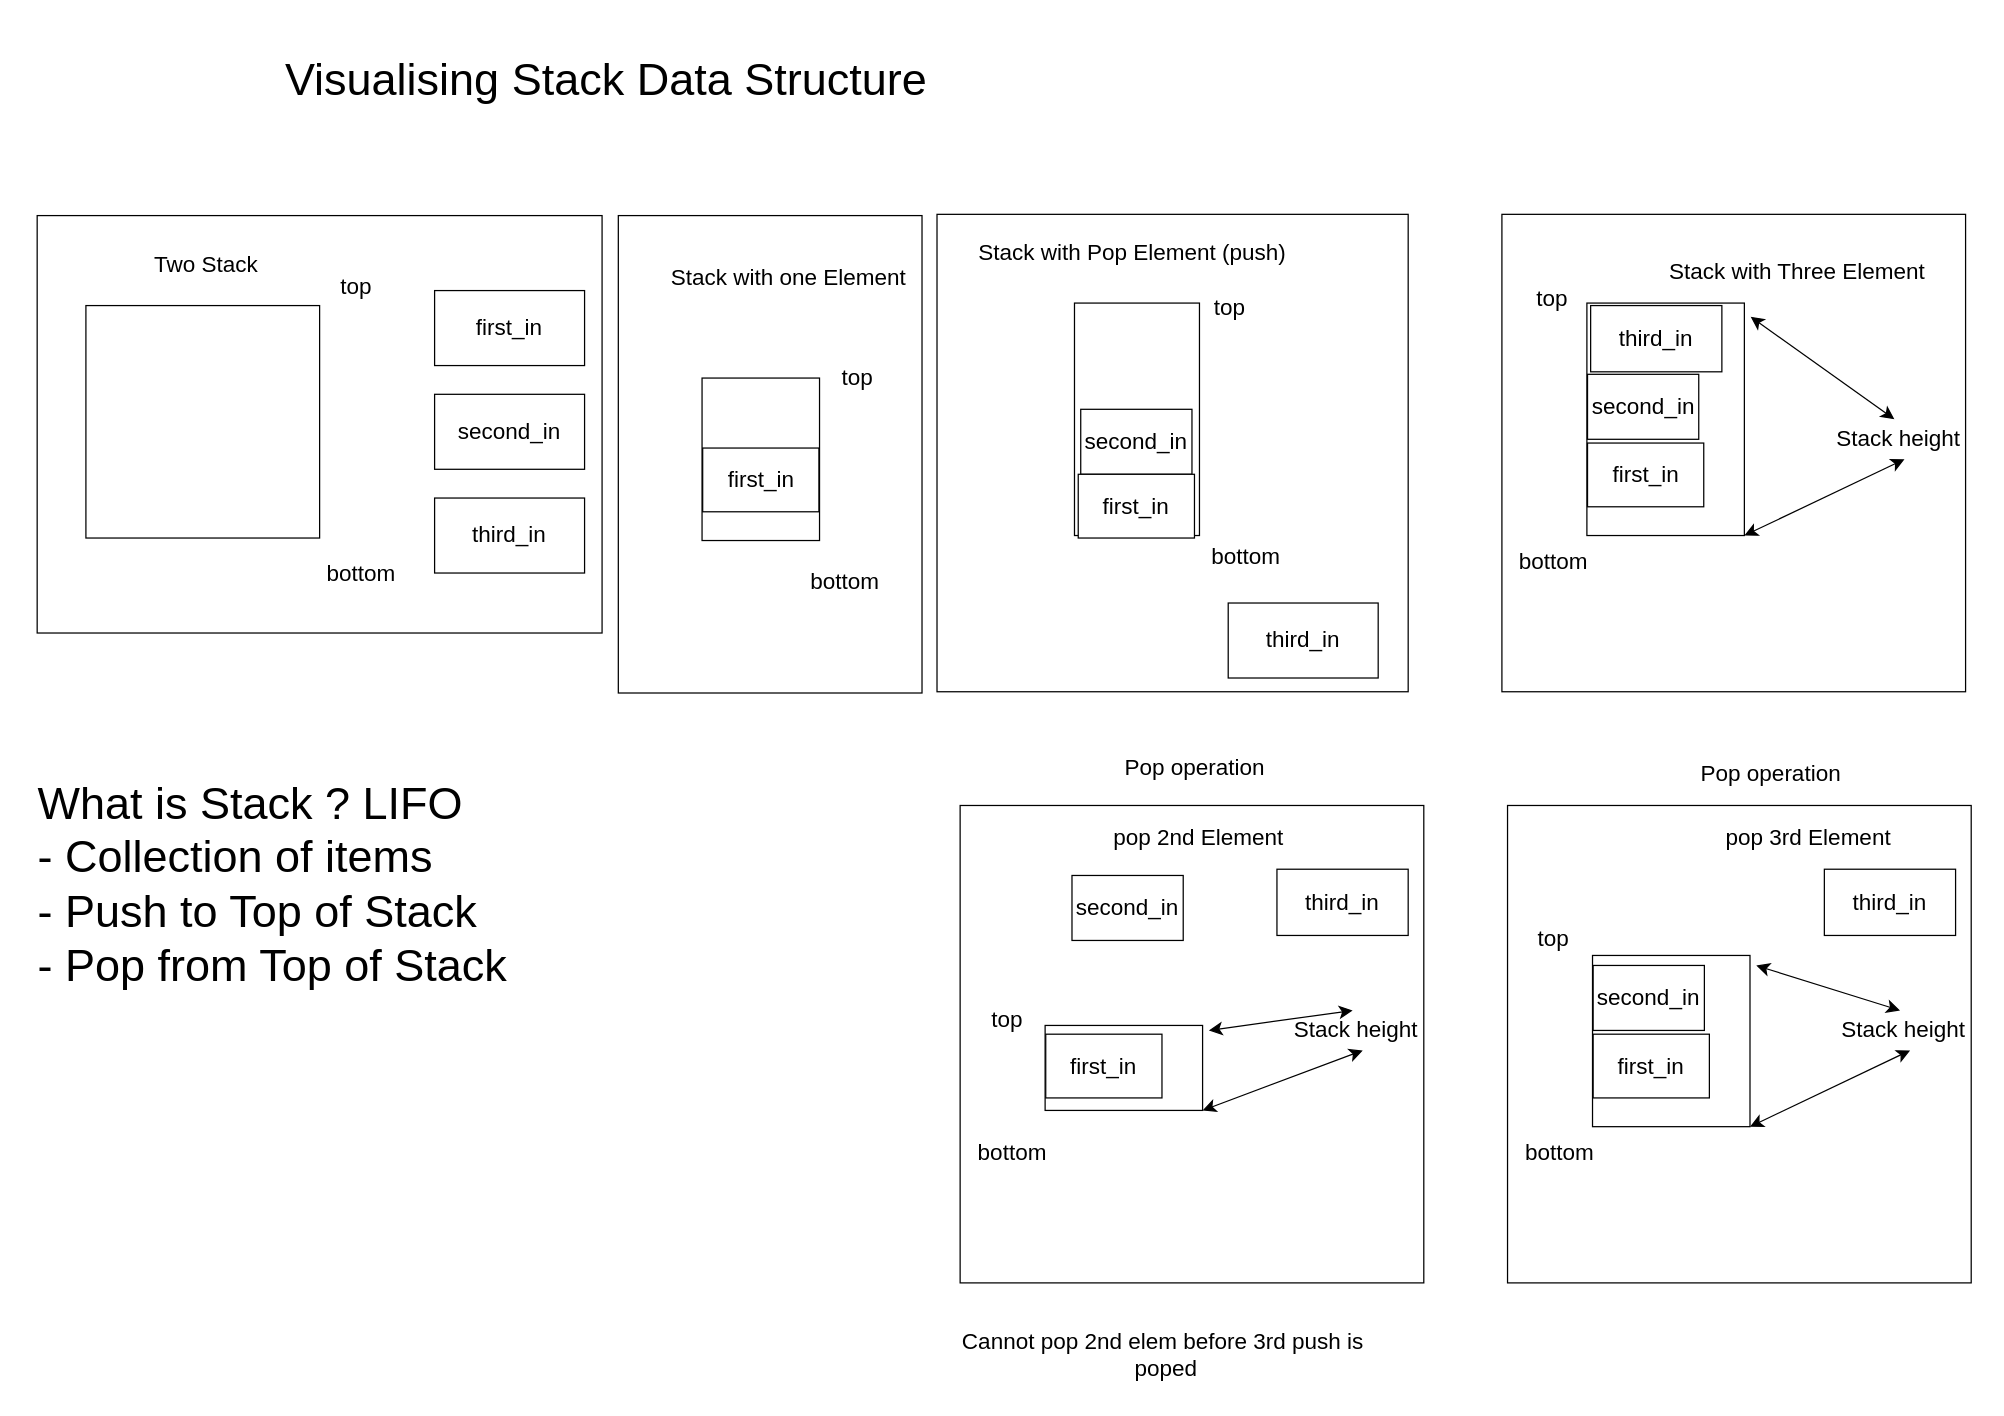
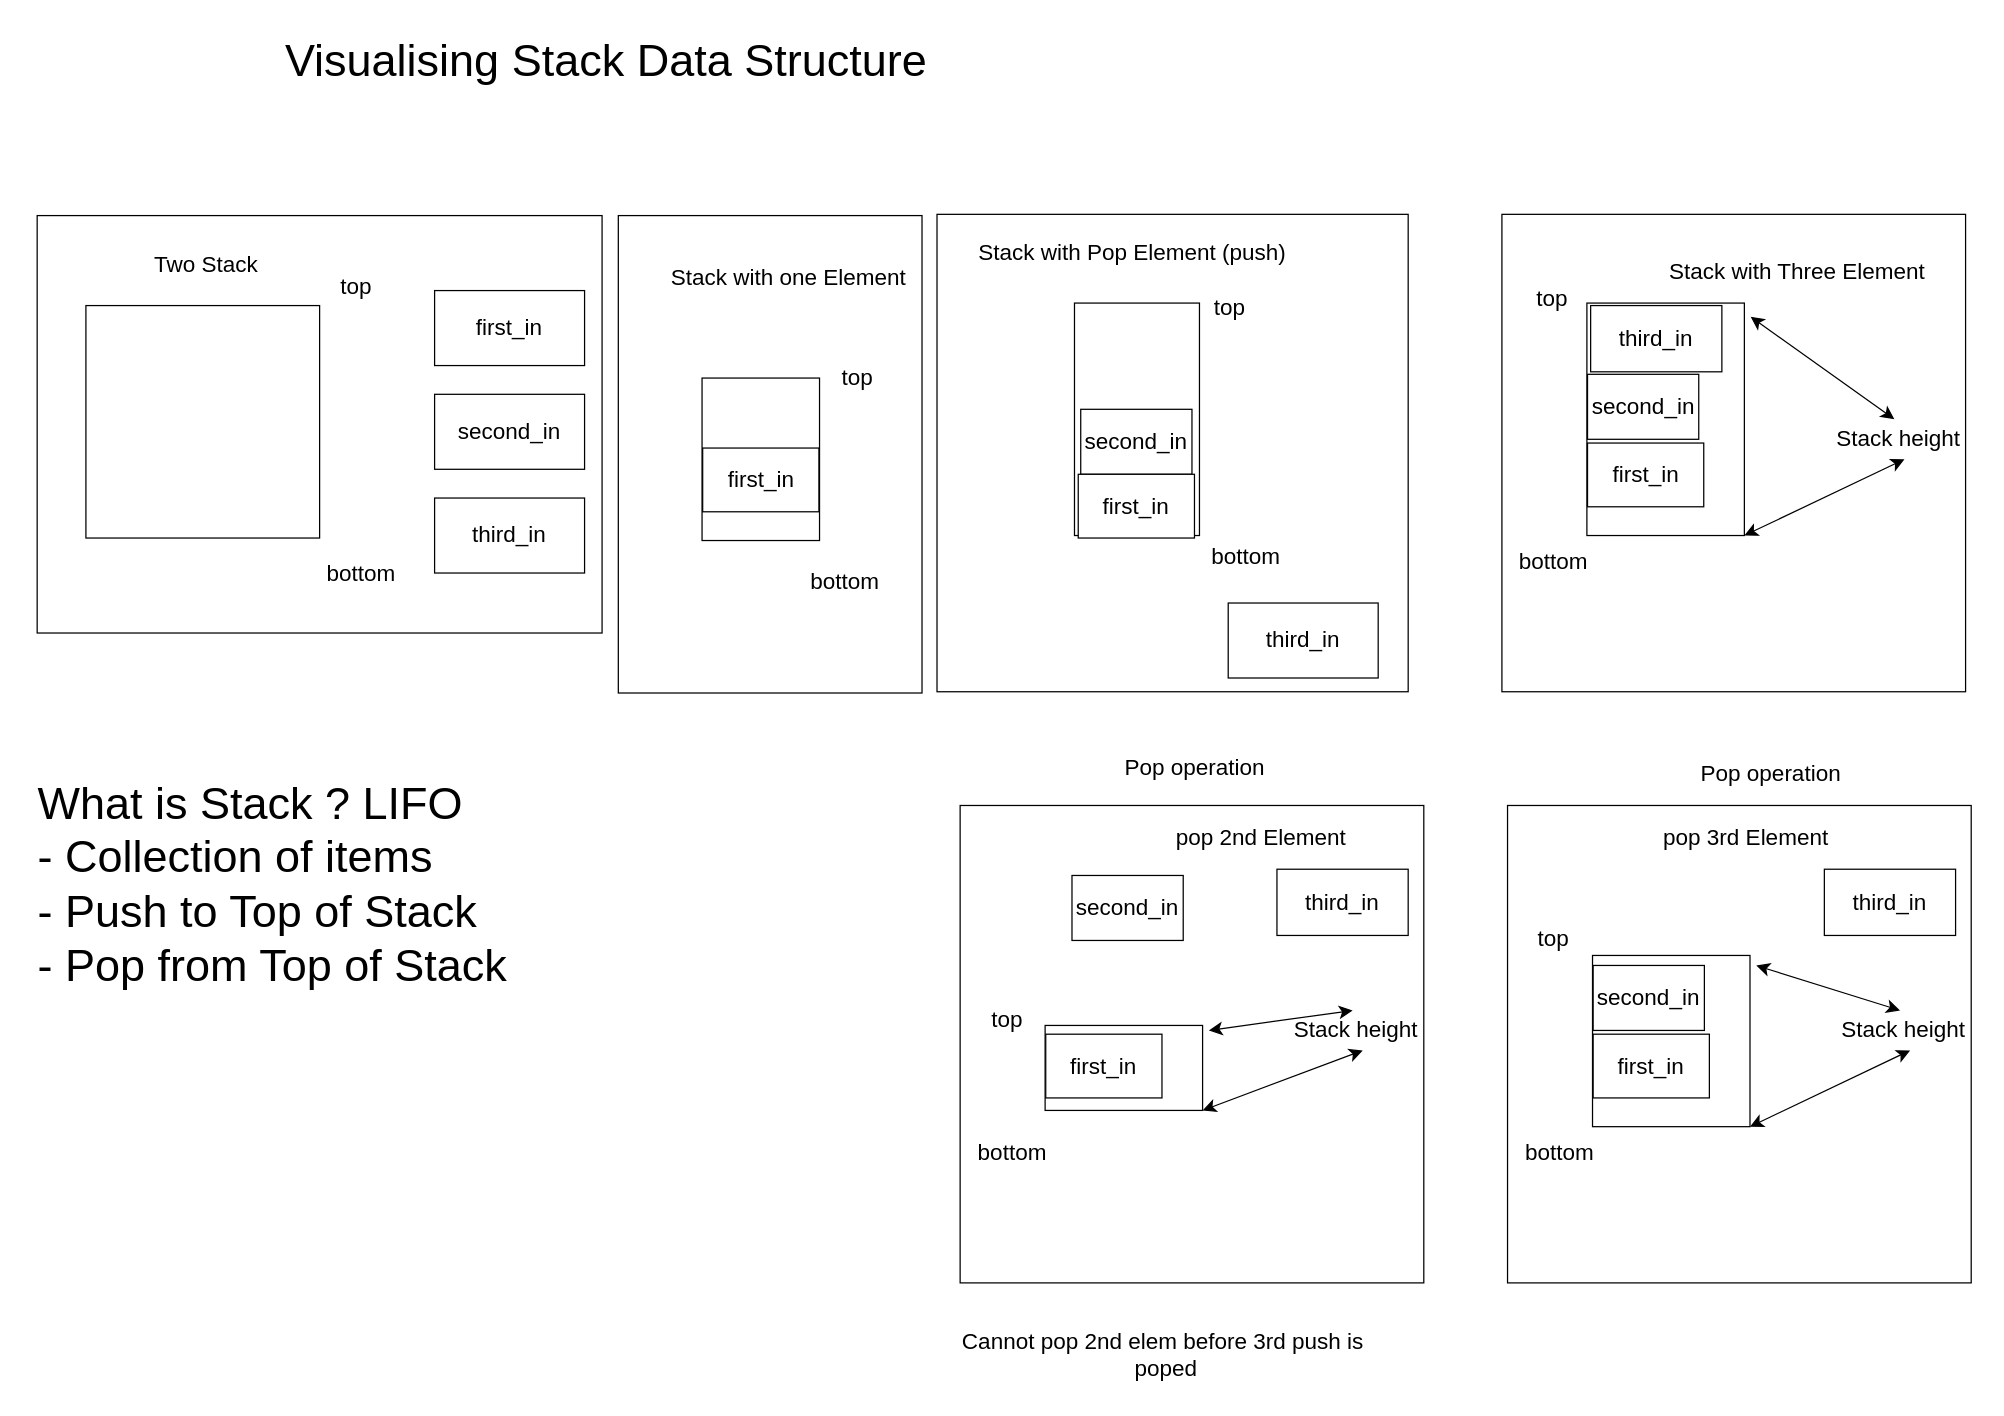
(606, 79) -> (606, 60)
(1198, 838) -> (1261, 838)
(1808, 838) -> (1746, 838)
